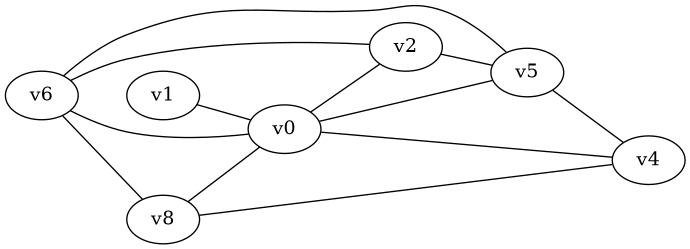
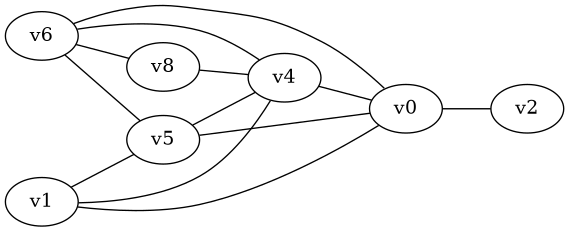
(217, 46) -> (172, 26)
(467, 60) -> (103, 171)
(224, 174) -> none
none -> (190, 181)
